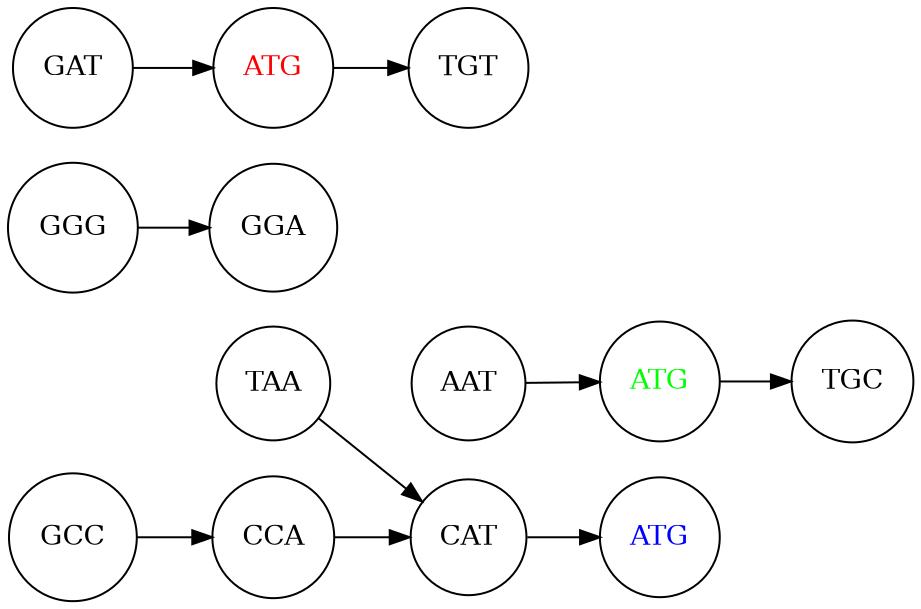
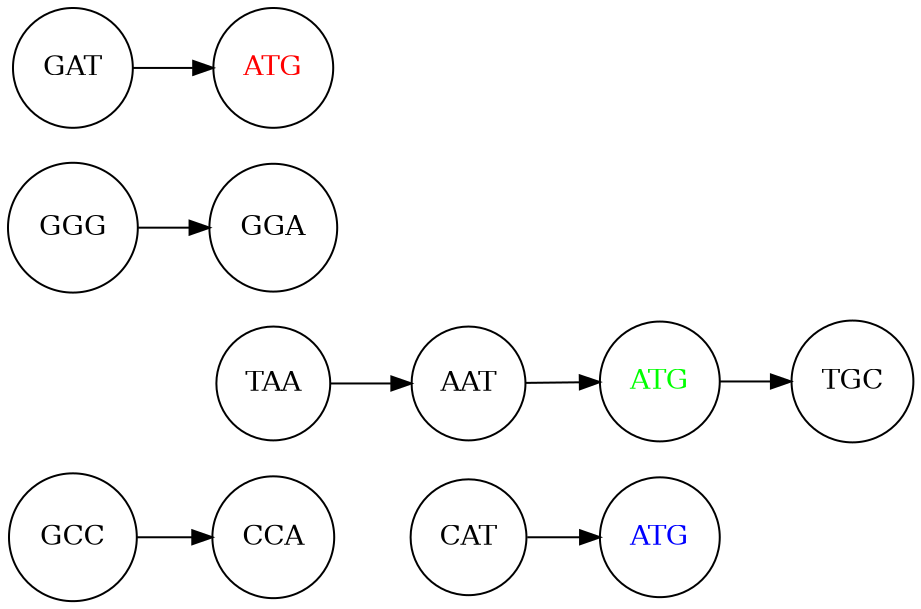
(469, 68) -> none
(362, 453) -> (361, 383)
(362, 537) -> none
